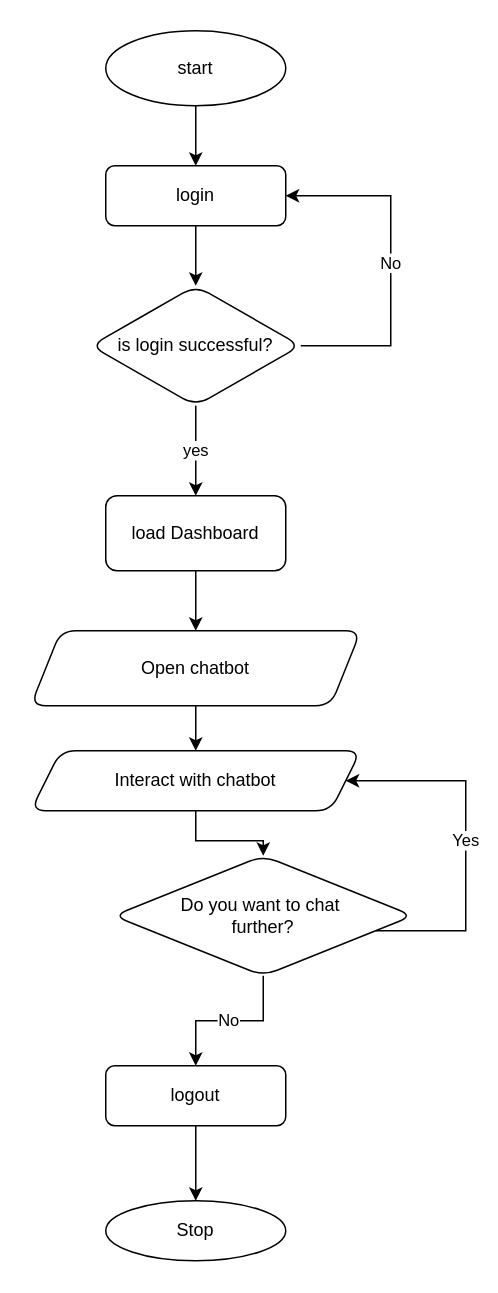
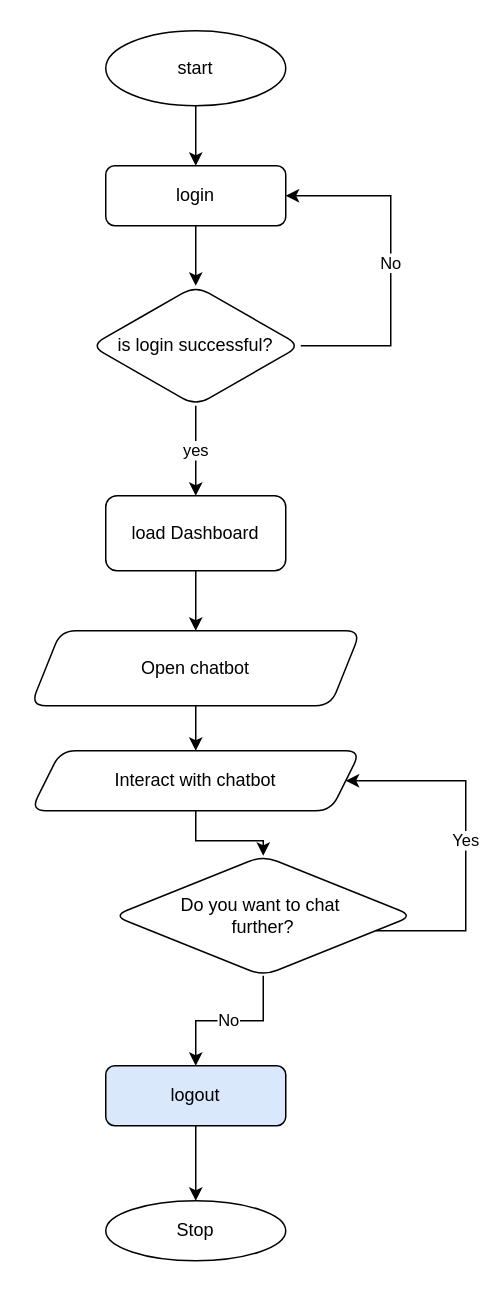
(196, 1096) -> (196, 1096)
